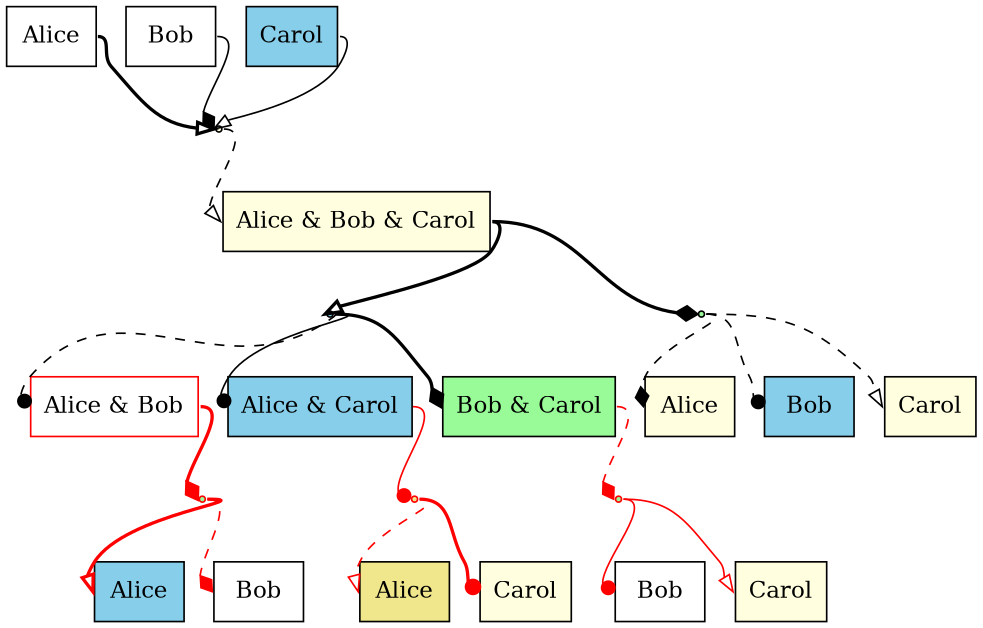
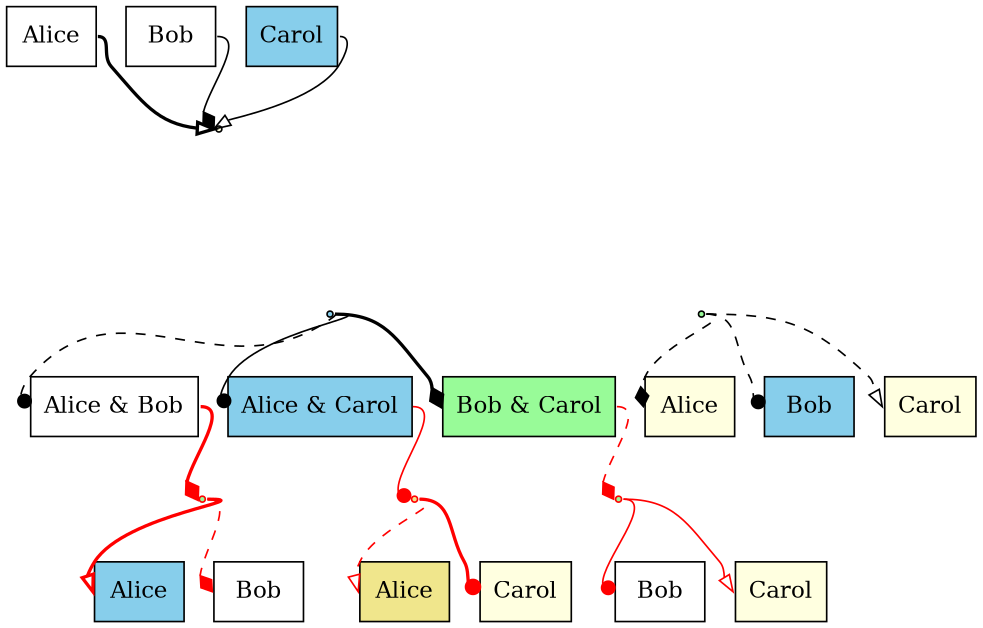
(357, 222) -> none
(114, 407) -> (114, 407)
